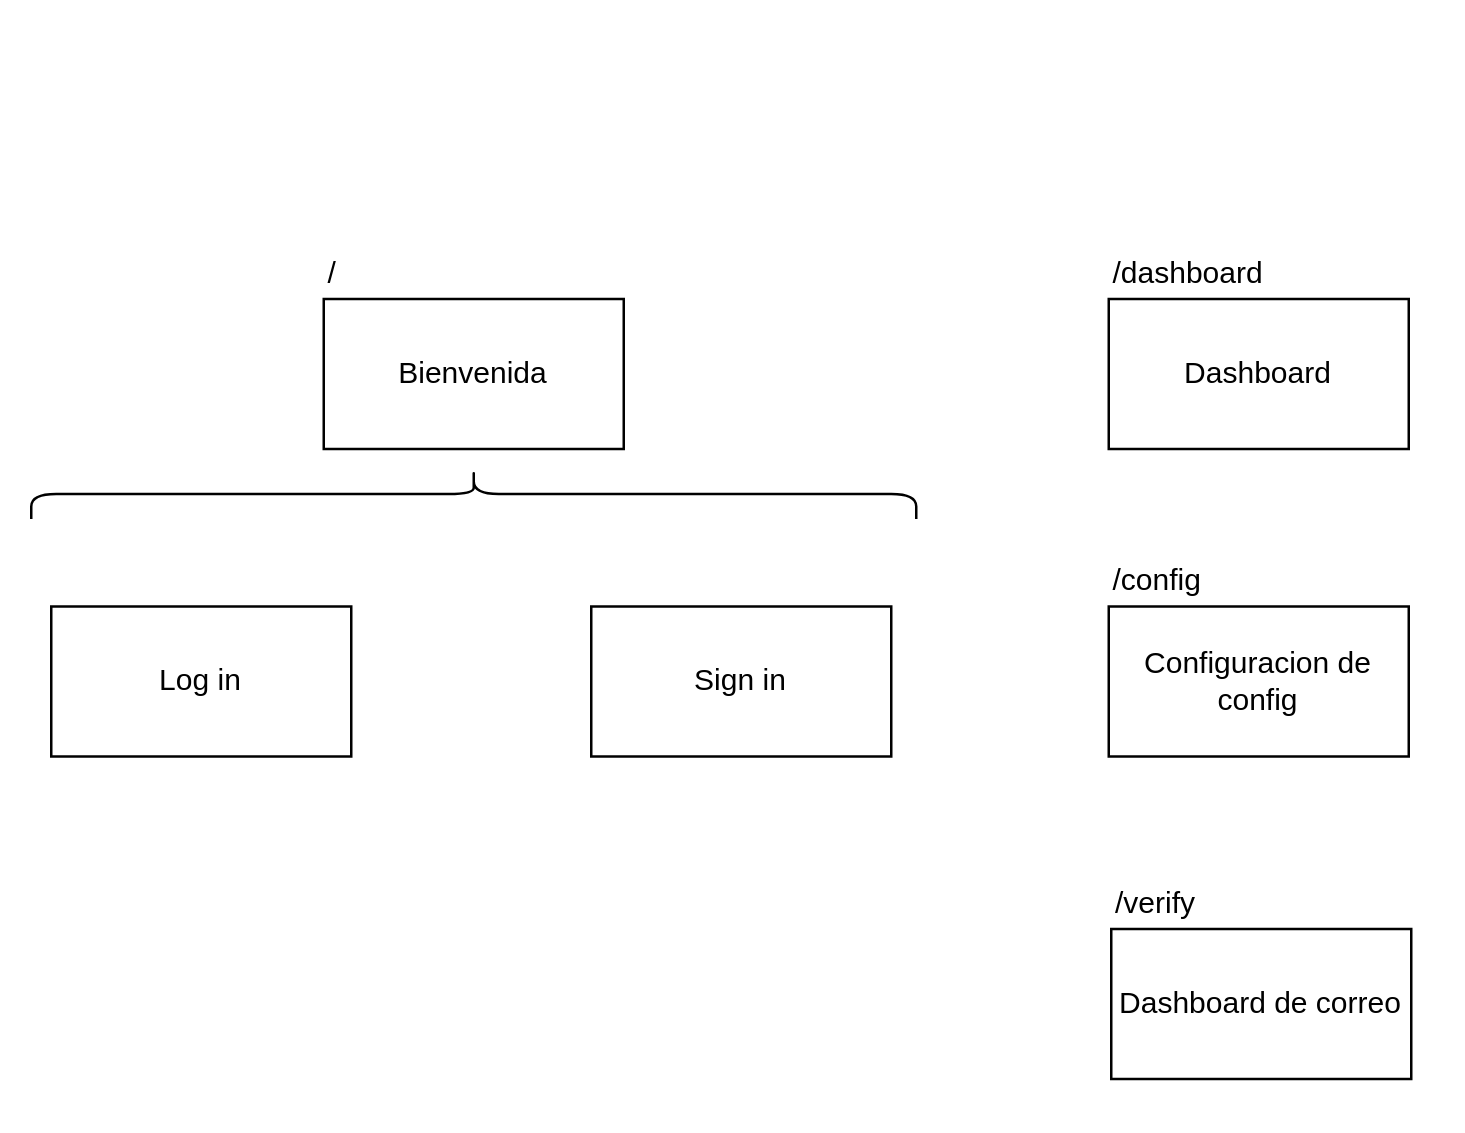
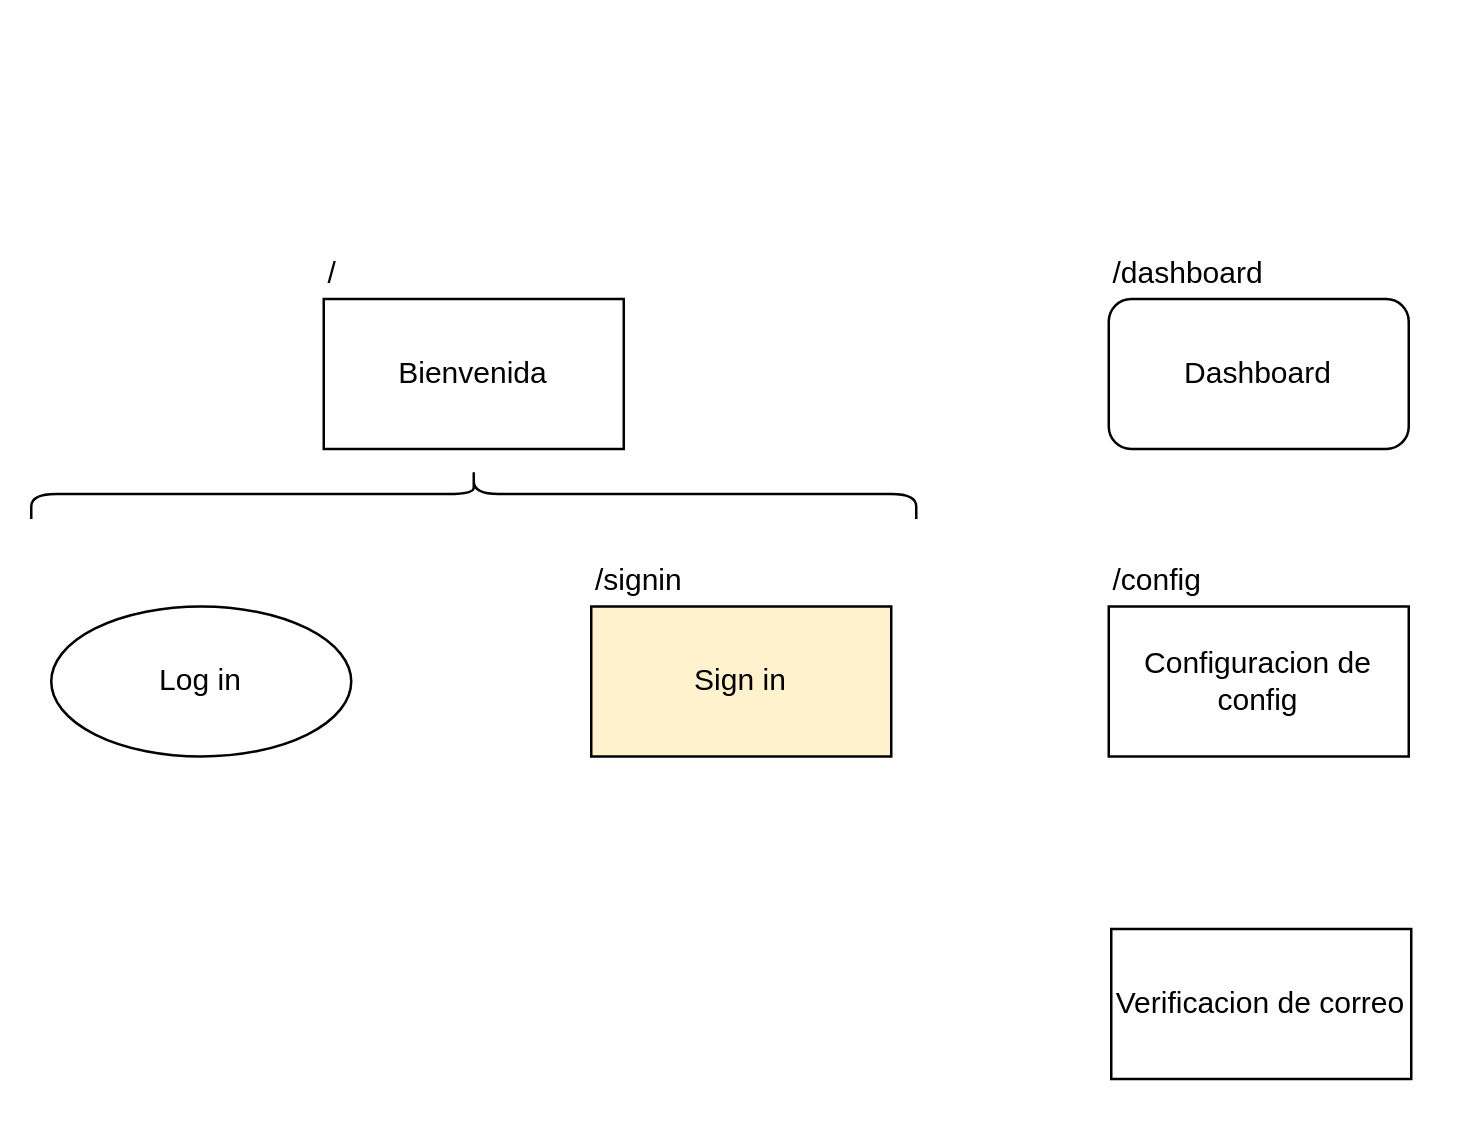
(1259, 374) -> (1259, 374)
none -> (741, 581)
(201, 681) -> (201, 681)
(741, 681) -> (741, 681)
(1261, 904) -> none
(1261, 1004) -> (1261, 1004)
